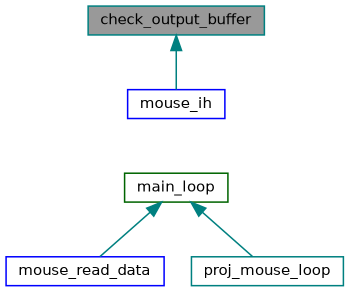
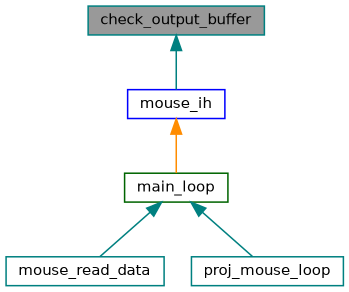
none -> (176, 154)
(85, 271) -> (85, 271)
